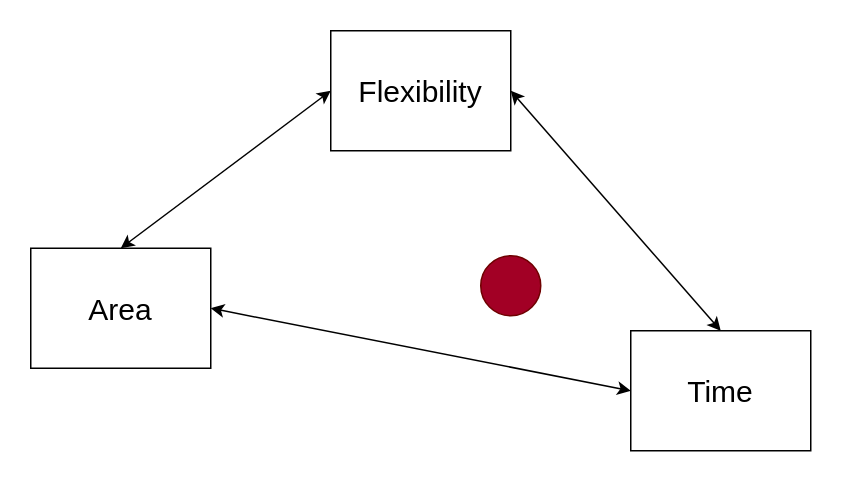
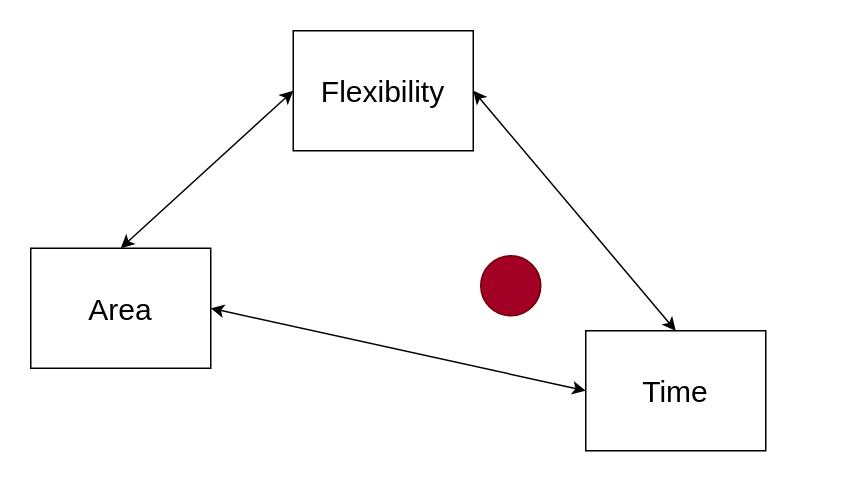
(421, 91) -> (383, 91)
(721, 391) -> (676, 391)
